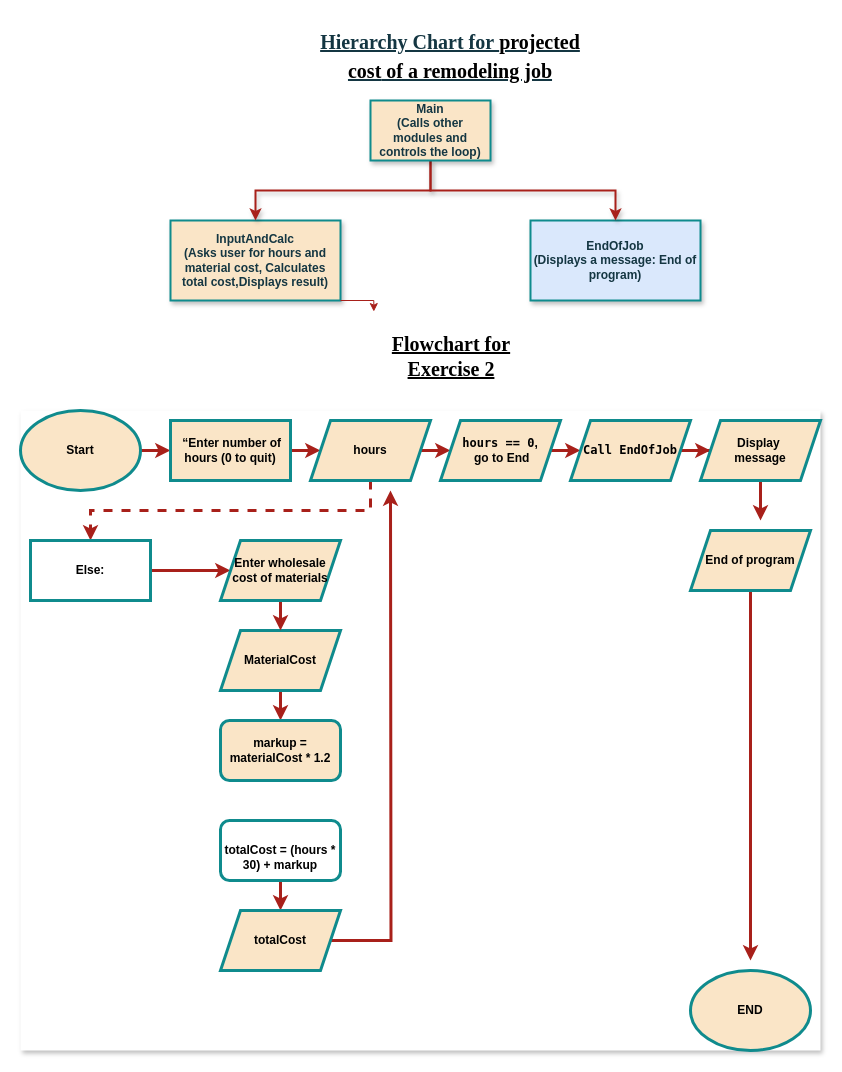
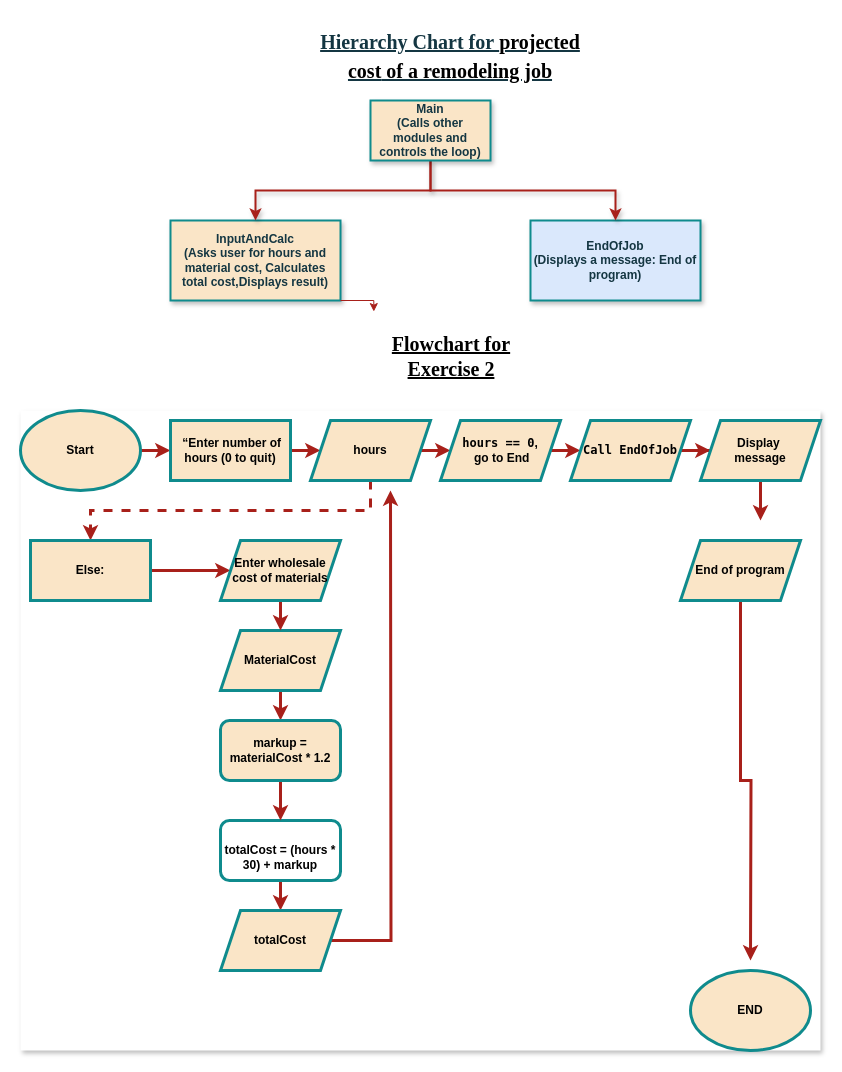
(751, 561) -> (741, 571)
(91, 571) -> (91, 571)
none -> (281, 795)
